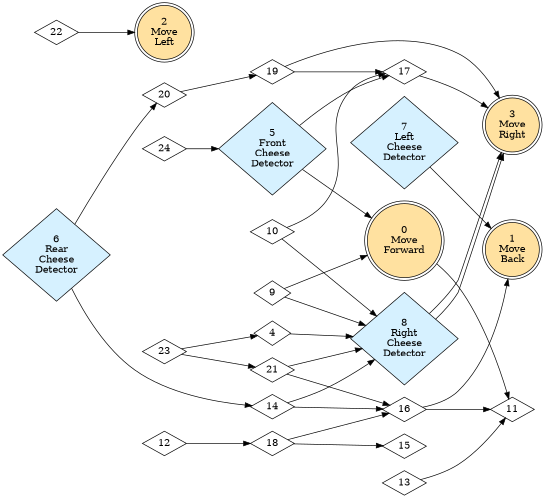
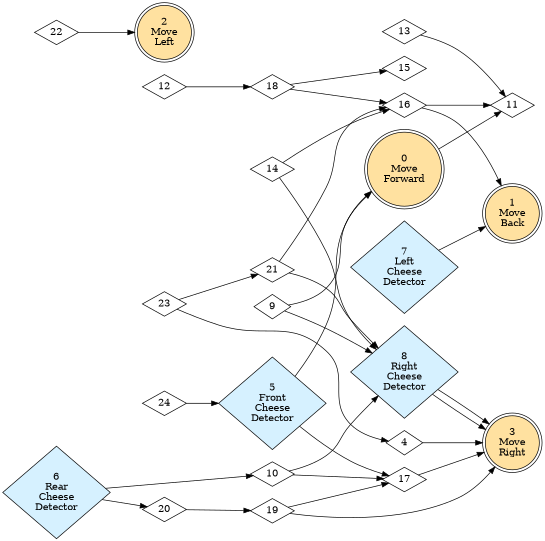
(318, 335) -> (449, 443)
(140, 373) -> (176, 482)
